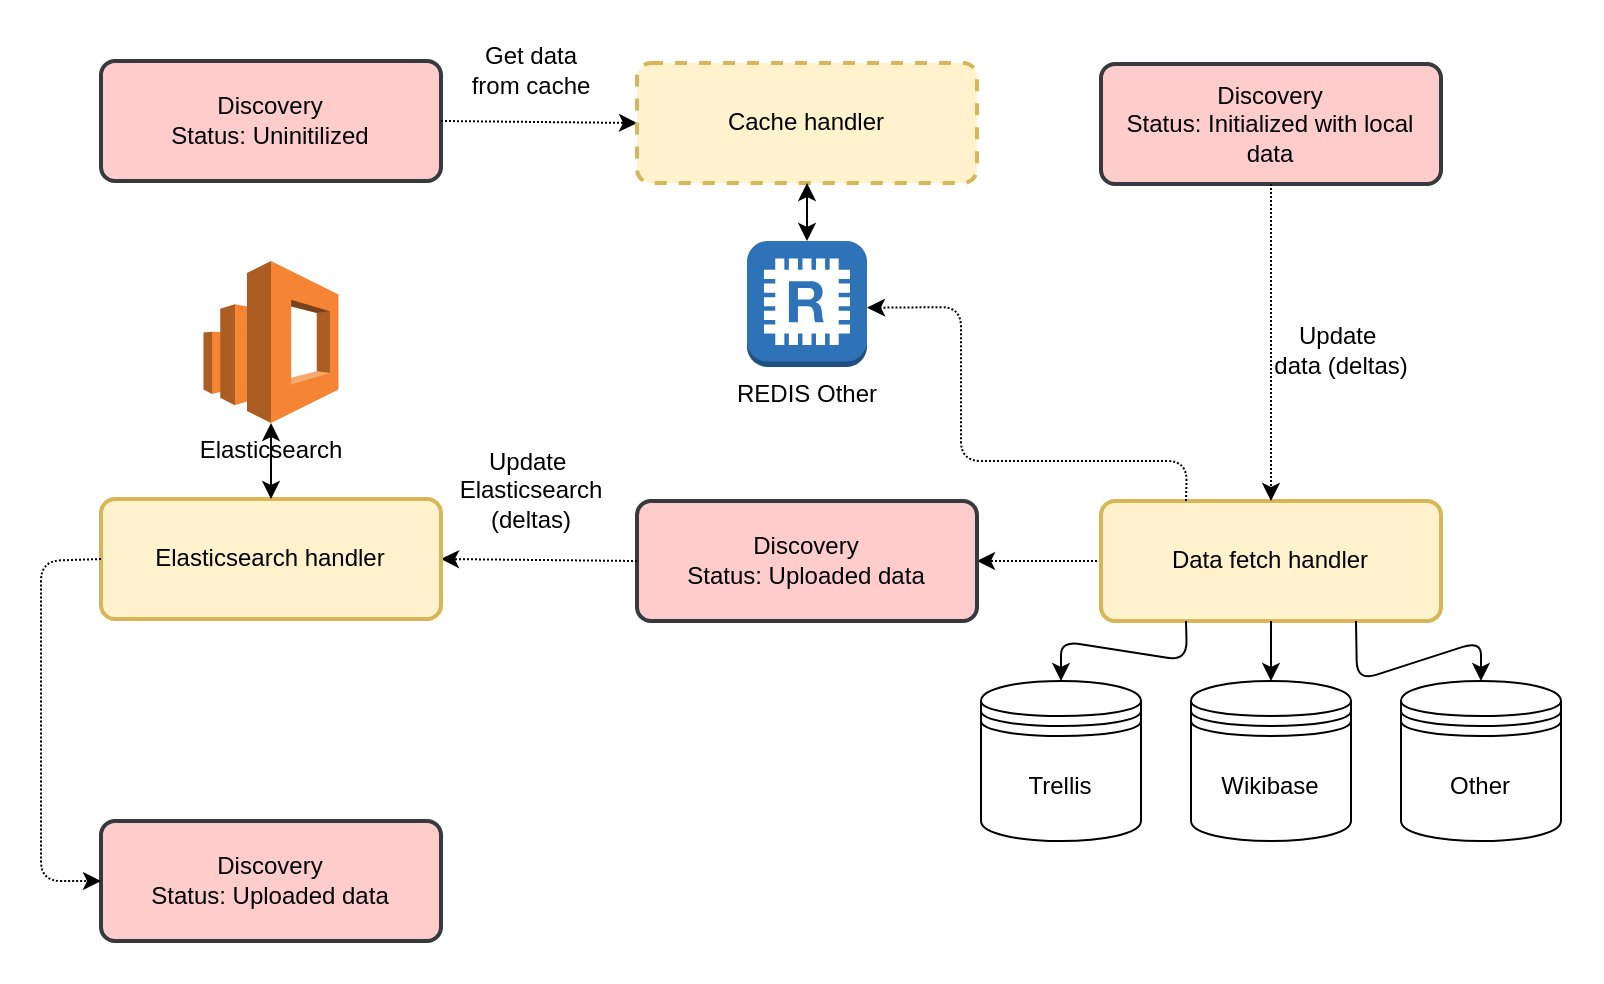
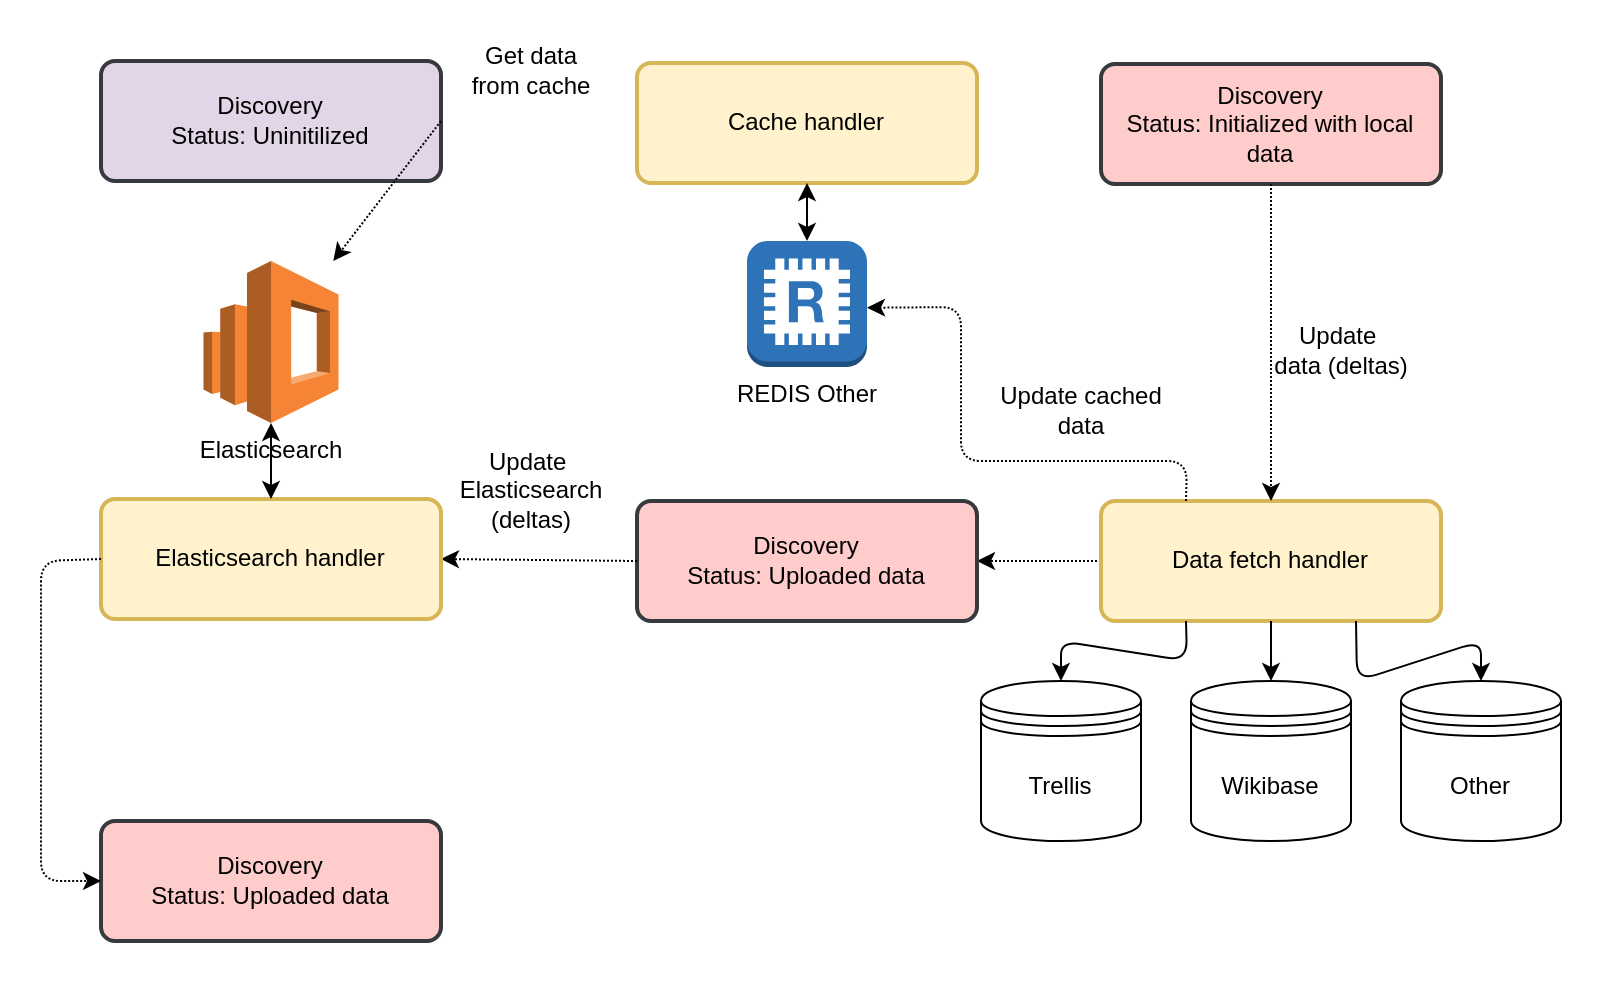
(271, 121) -> (271, 121)
(533, 122) -> (391, 186)
(807, 123) -> (807, 123)
none -> (1081, 411)
